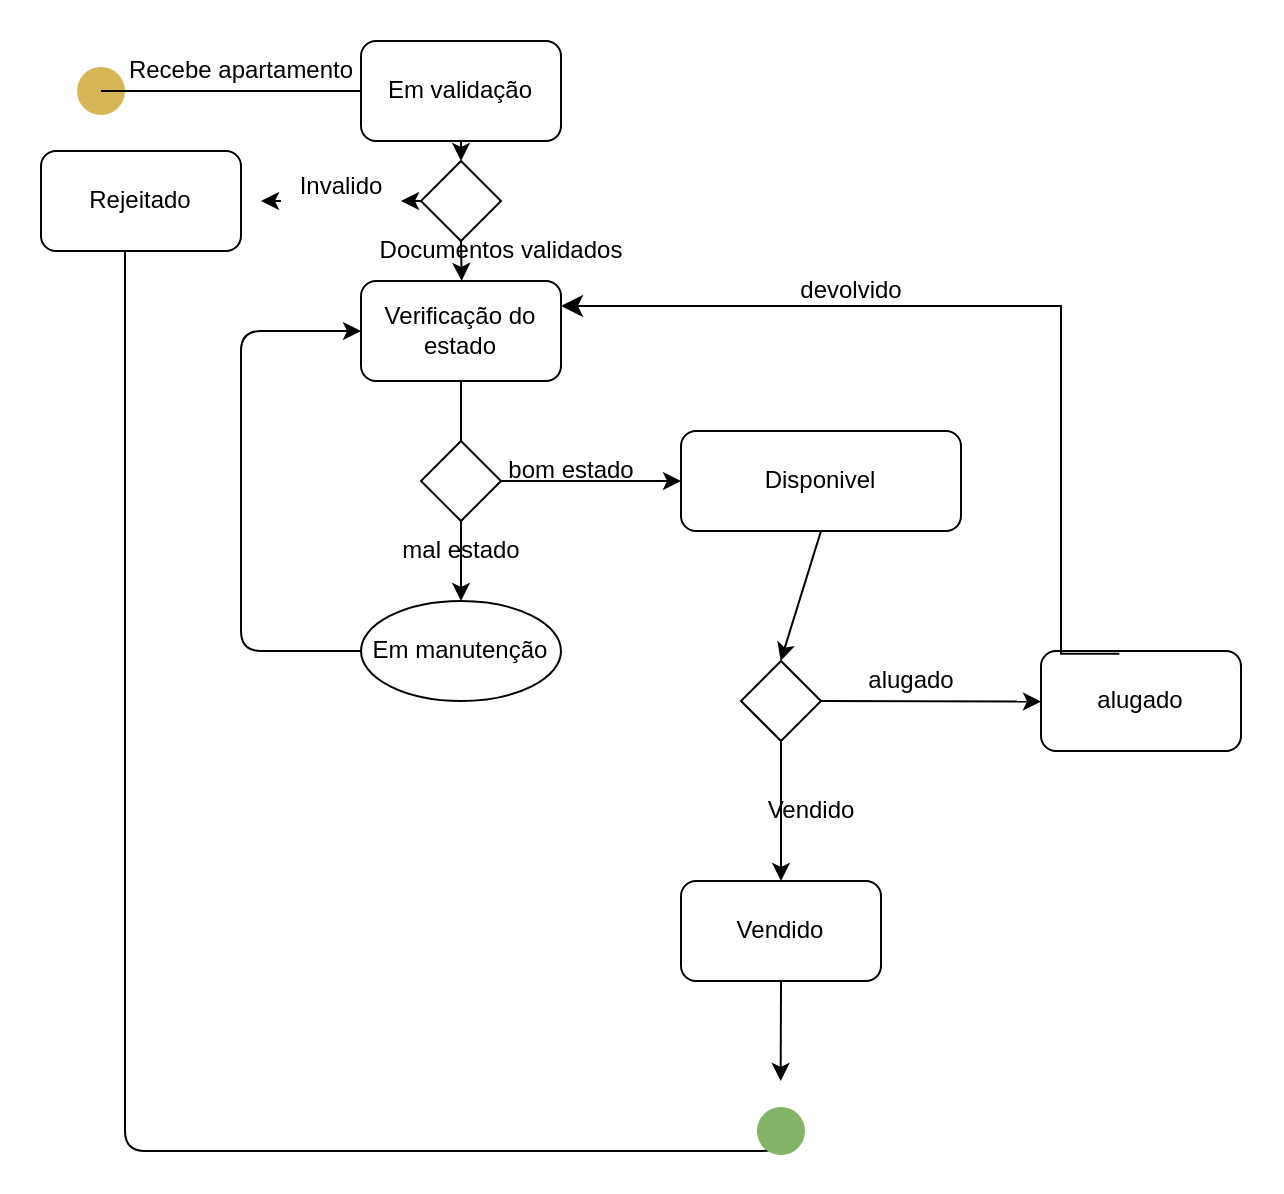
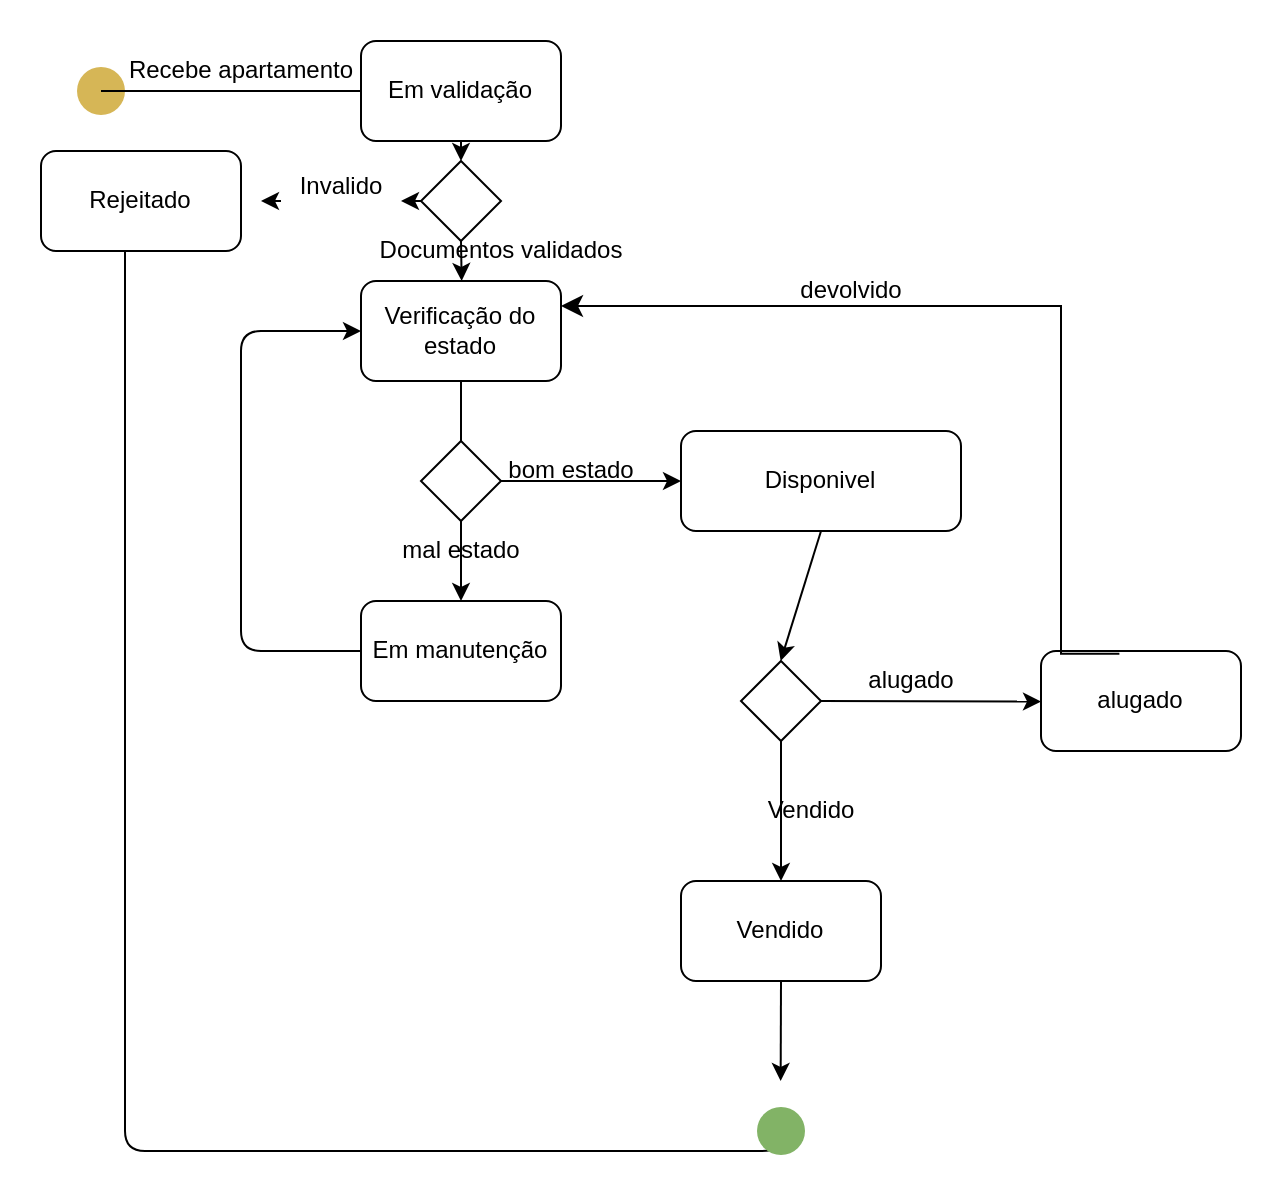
(461, 651) -> (461, 651)
